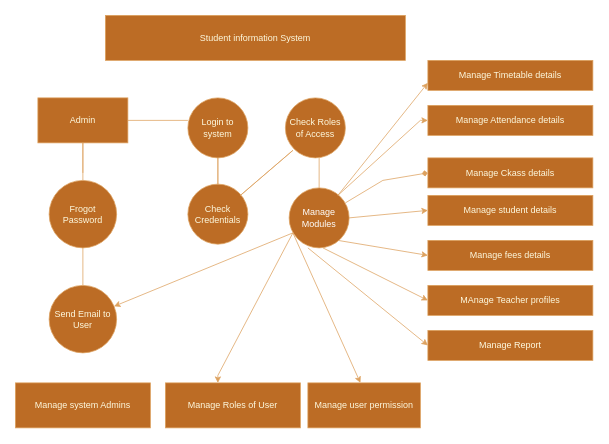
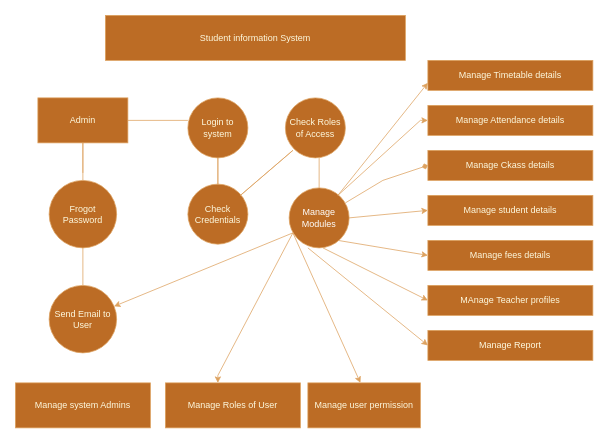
(510, 173) -> (510, 165)
